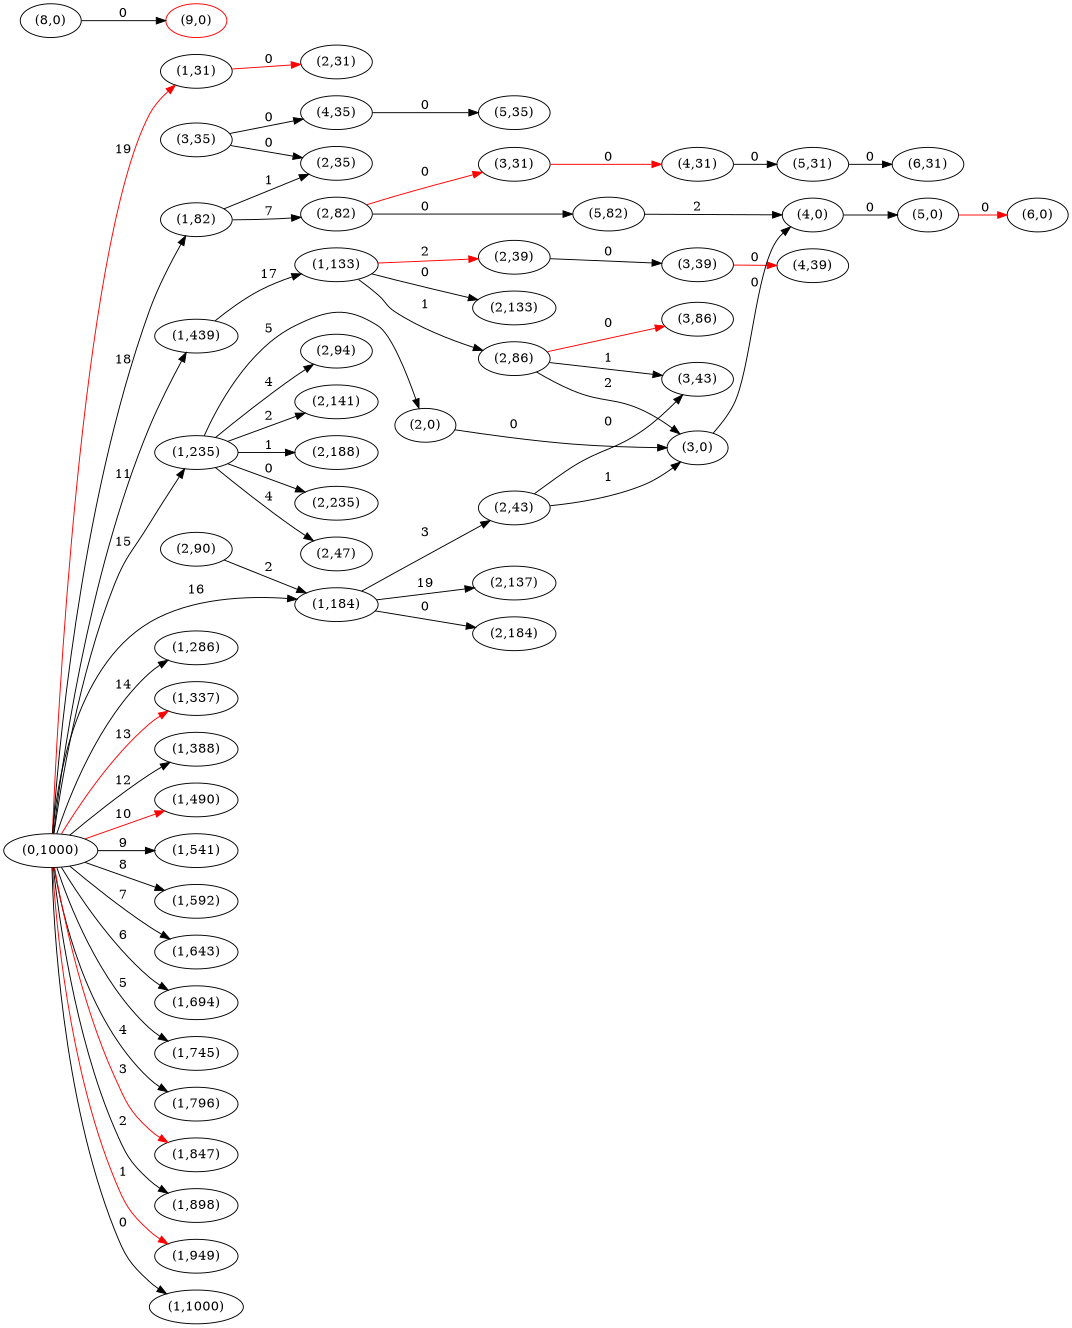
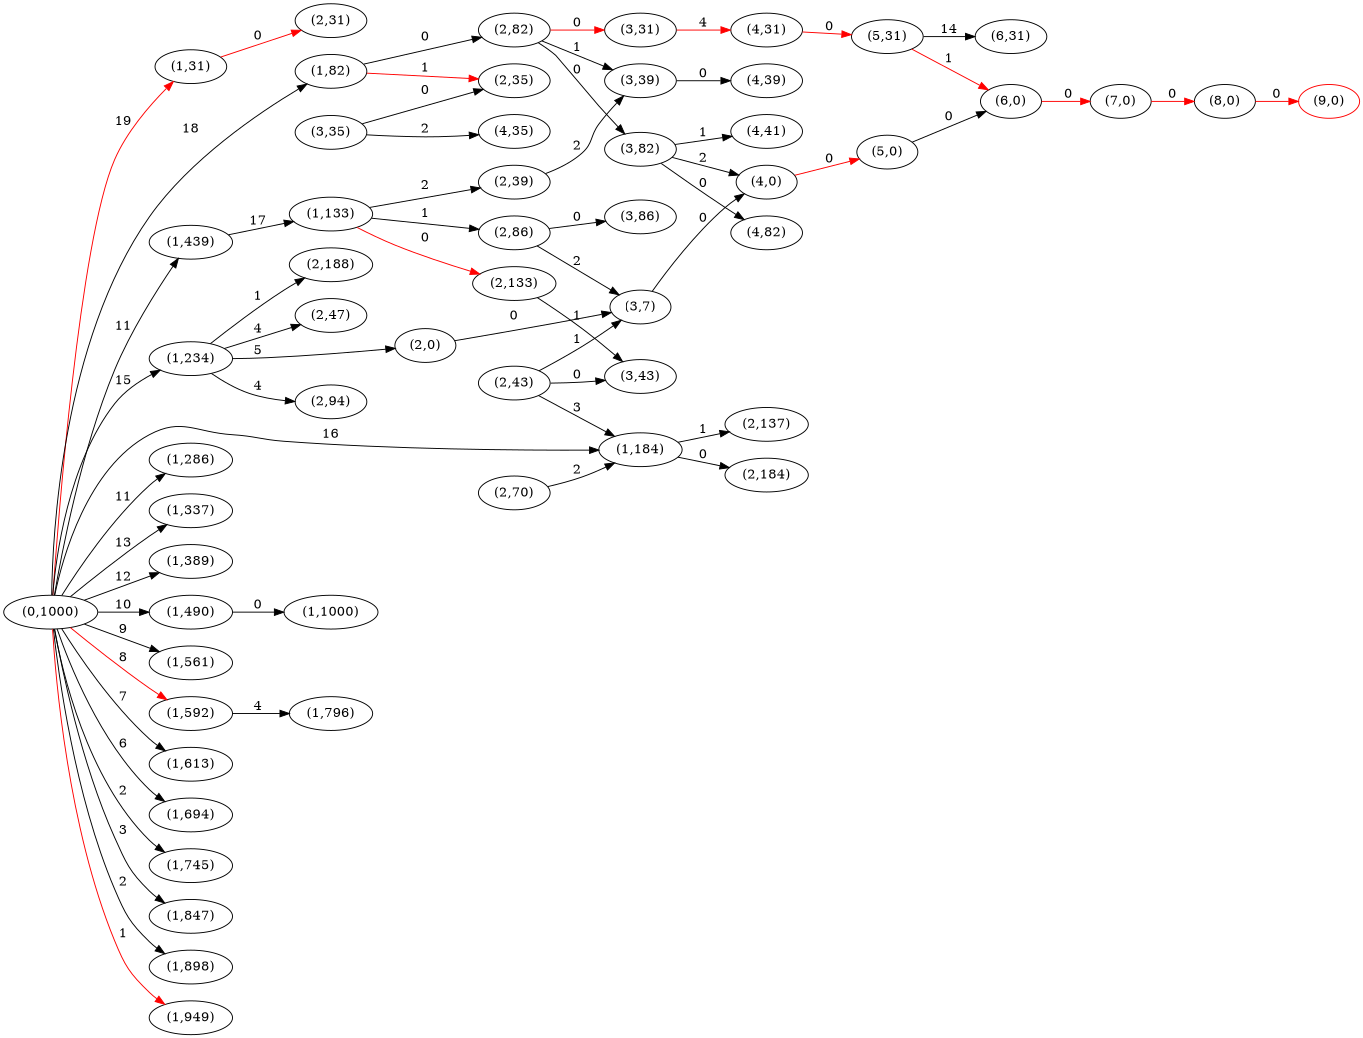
(119, 21) -> (1272, 101)
none -> (573, 54)
none -> (946, 67)
none -> (1121, 101)
(514, 113) -> none
(269, 118) -> (425, 129)
none -> (767, 131)
(609, 157) -> (704, 23)
(870, 157) -> (949, 30)
(750, 164) -> (822, 33)
(262, 193) -> (418, 76)
(269, 212) -> (425, 37)
(609, 214) -> (640, 149)
(866, 215) -> (822, 168)
(978, 215) -> (945, 129)
none -> (767, 233)
(609, 252) -> (577, 146)
(423, 261) -> (420, 199)
(750, 265) -> (699, 81)
(420, 286) -> (413, 252)
(601, 340) -> (573, 225)
(601, 368) -> (577, 325)
(336, 402) -> none
(698, 448) -> (640, 307)
(196, 453) -> (191, 359)
(336, 503) -> none
(196, 549) -> (514, 493)
(422, 558) -> (572, 414)
(425, 584) -> (704, 430)
(124, 685) -> (124, 497)
(196, 749) -> (191, 561)
(105, 771) -> (114, 562)
(120, 826) -> (119, 612)
(196, 851) -> (191, 663)
(120, 875) -> (114, 662)
(196, 952) -> (191, 764)
(124, 983) -> (124, 791)
(89, 987) -> (256, 714)
(90, 1011) -> (89, 771)
(75, 1088) -> (253, 612)
